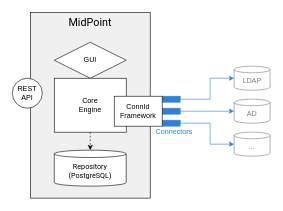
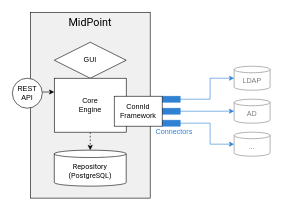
none -> (48, 92)
